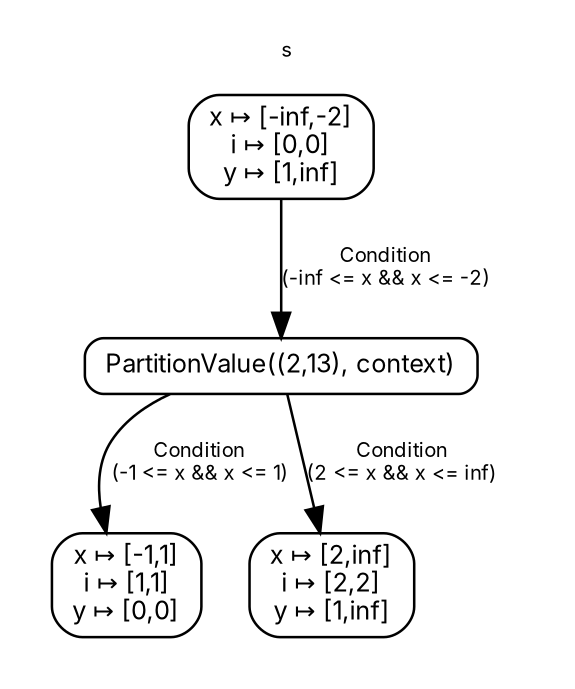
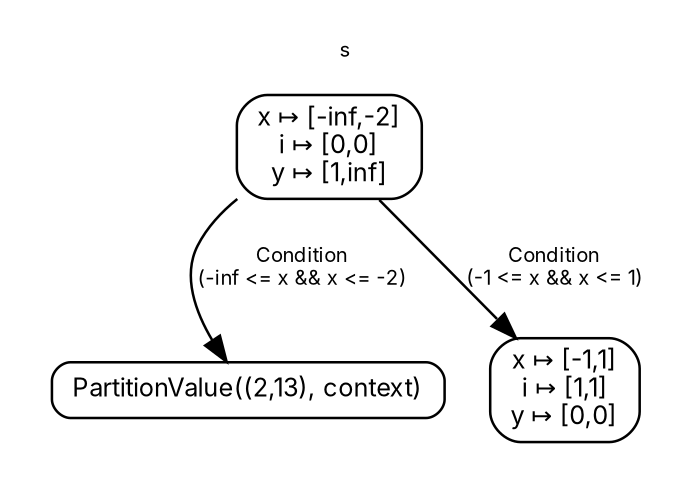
(113, 438) -> (438, 259)
(332, 585) -> none
